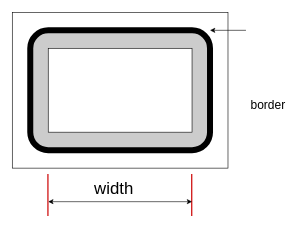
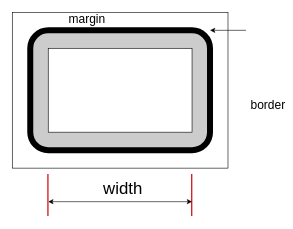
none -> (87, 19)
(117, 189) -> (126, 189)
